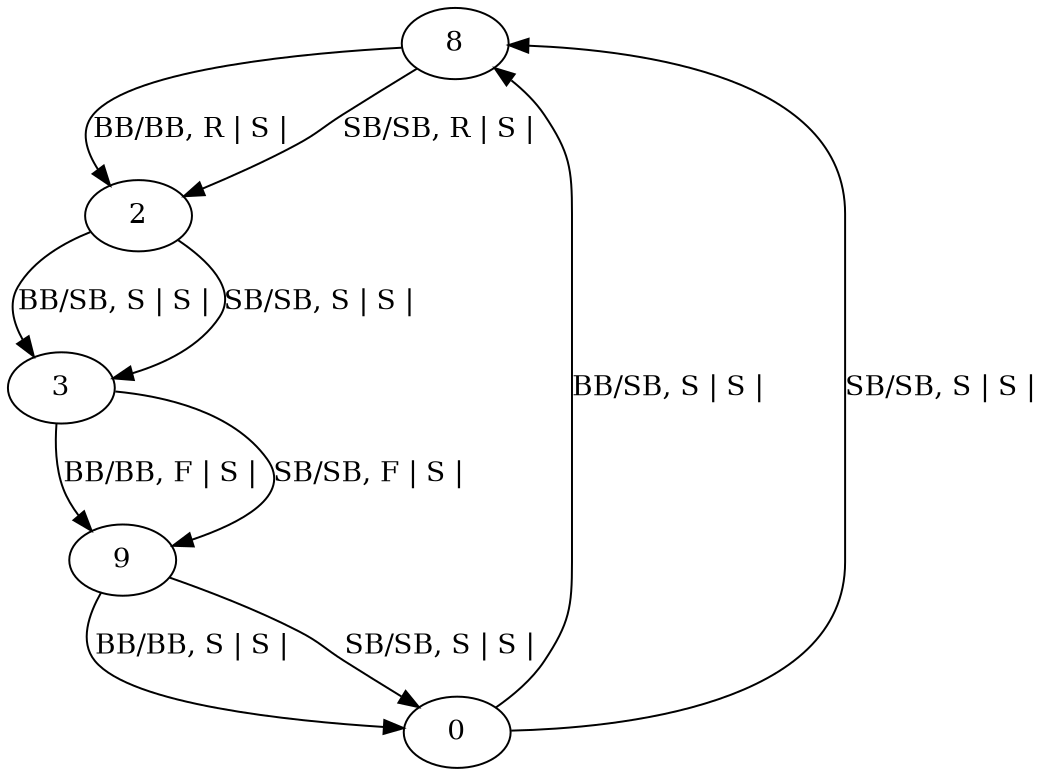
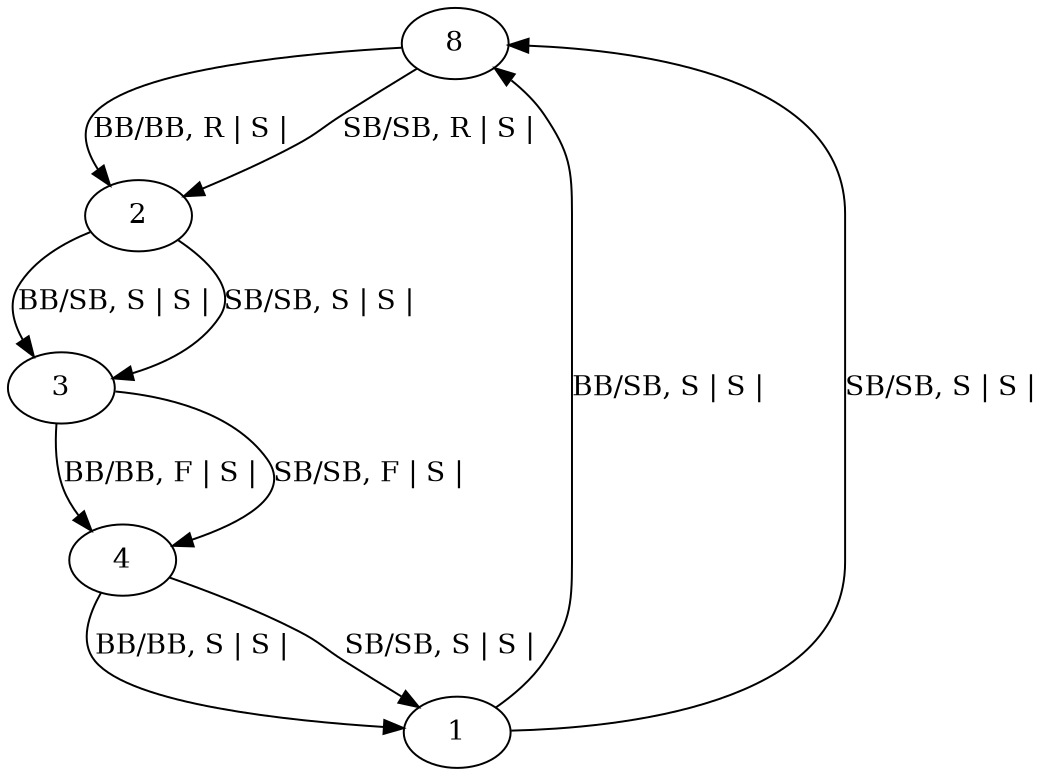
(123, 560) -> (123, 560)
(457, 732) -> (457, 732)
